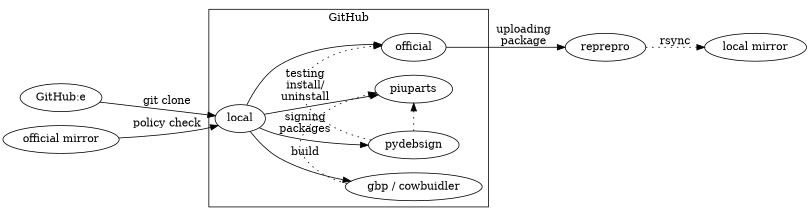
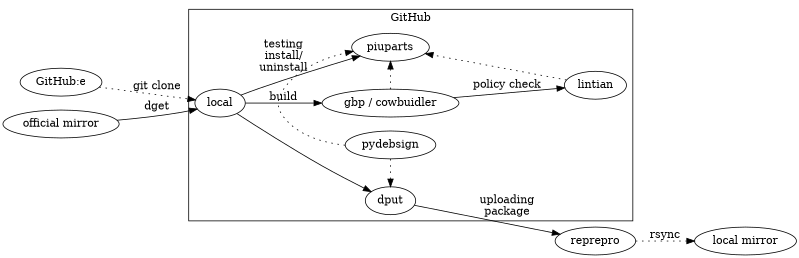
(414, 47) -> (390, 201)
none -> (595, 85)
(154, 108) -> (143, 93)
(167, 124) -> (157, 107)
(309, 140) -> none
